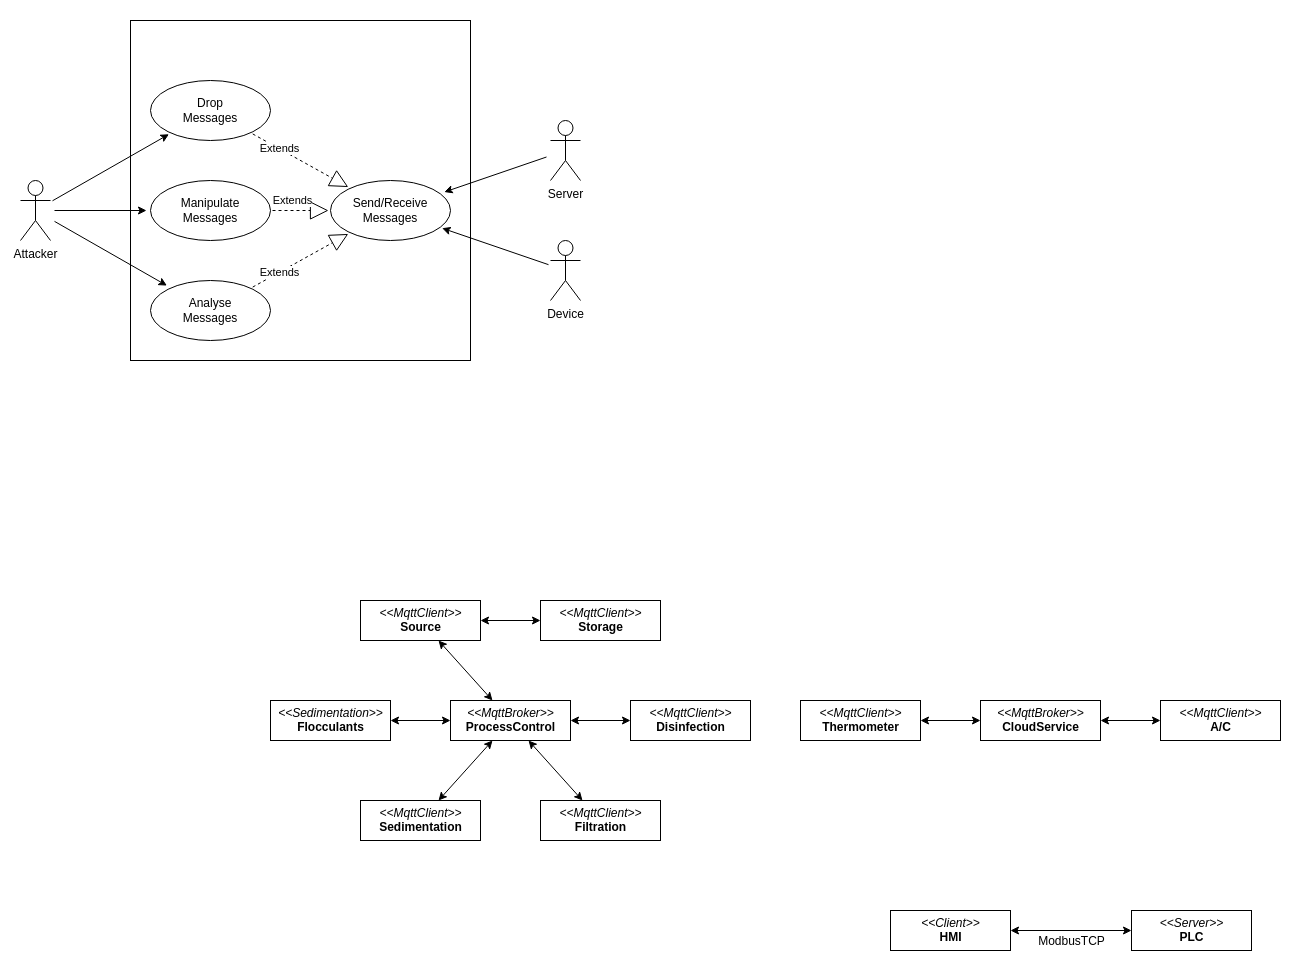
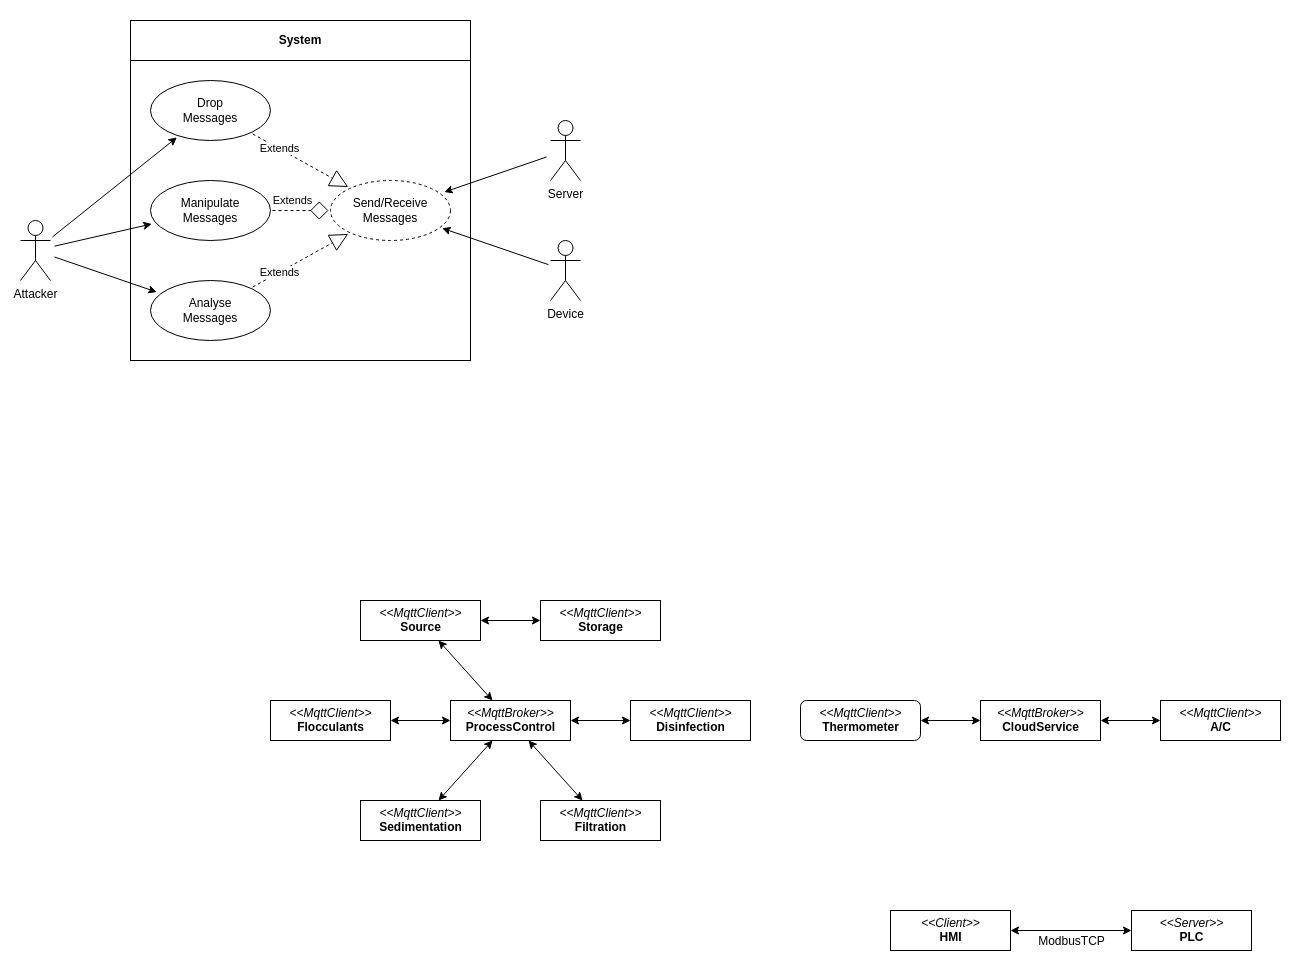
none -> (301, 41)
(36, 211) -> (36, 251)
(309, 211) -> (309, 211)
(391, 211) -> (391, 211)
(331, 721) -> (331, 721)
(861, 721) -> (861, 721)
